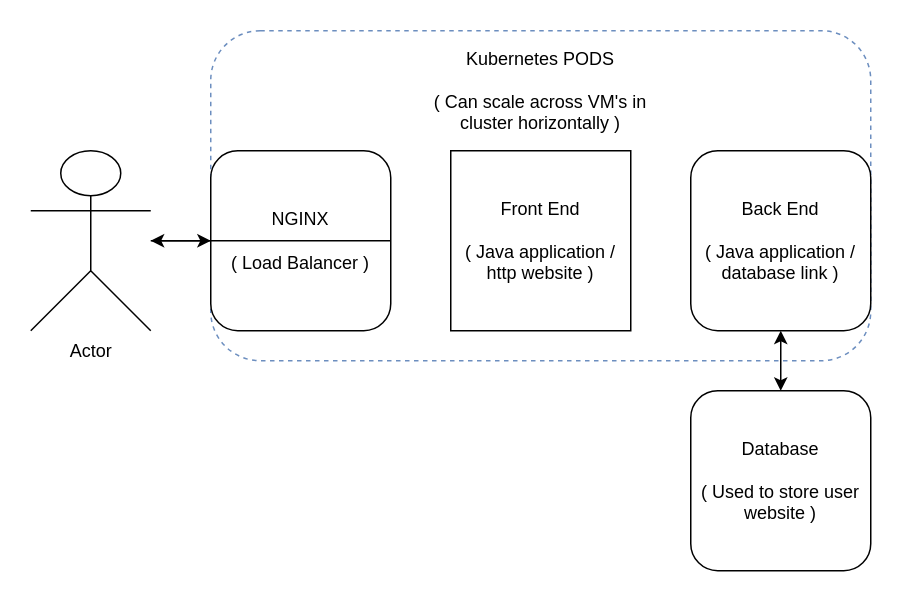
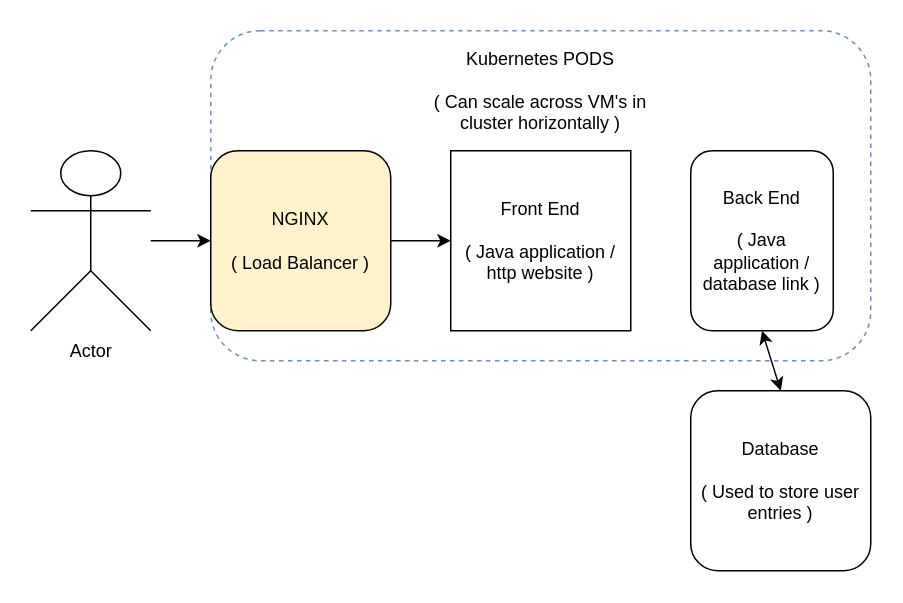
(301, 241) -> (416, 241)
(301, 241) -> (301, 241)
(781, 241) -> (762, 241)
(781, 481) -> (781, 481)
